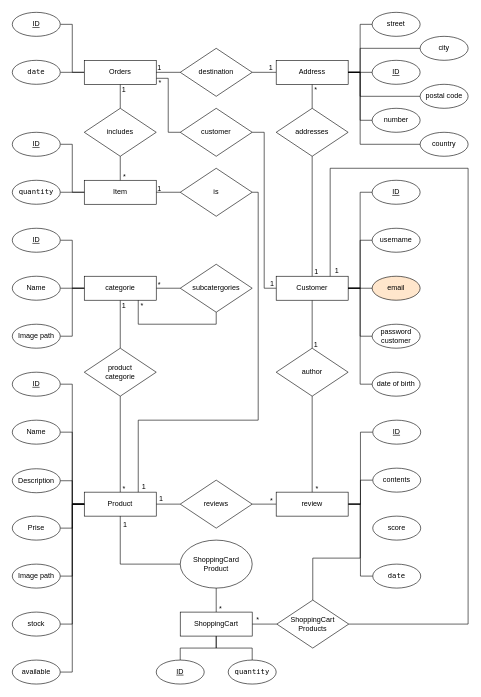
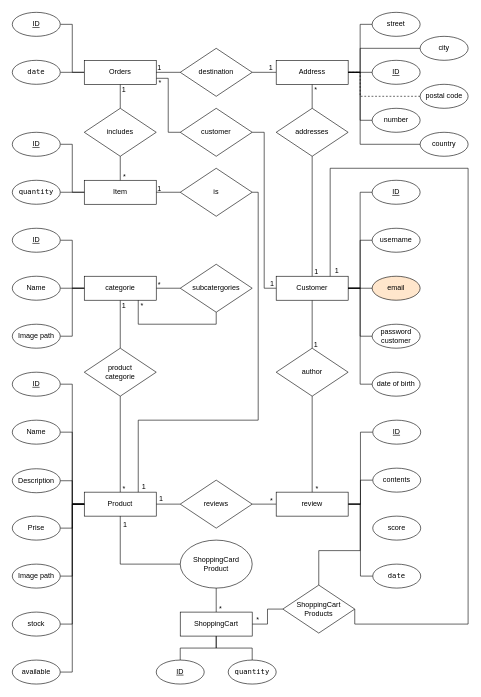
(391, 96) -> (391, 96)
(313, 624) -> (319, 609)
